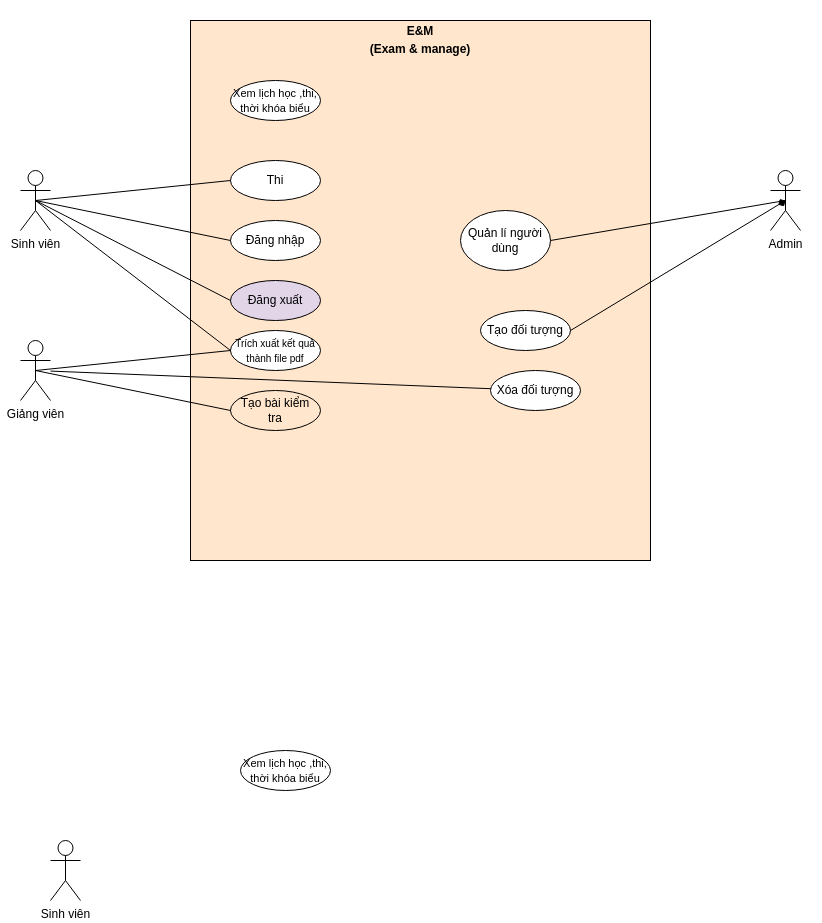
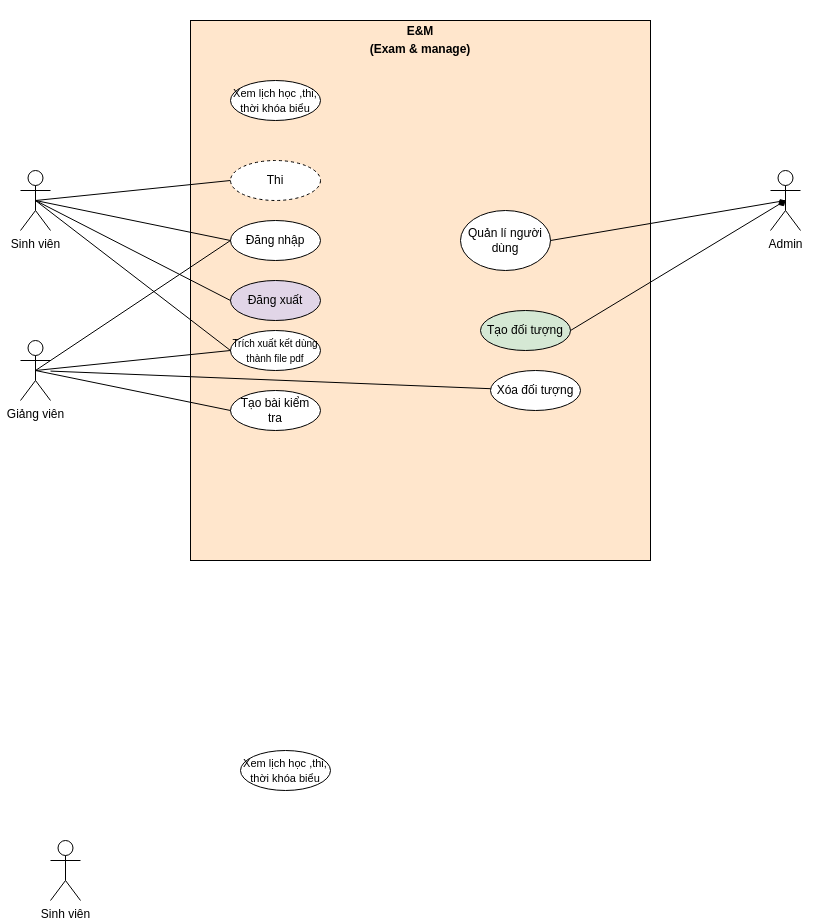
(276, 181) -> (276, 181)
none -> (140, 301)
(526, 331) -> (526, 331)
(276, 351) -> (276, 351)
(276, 411) -> (276, 411)
